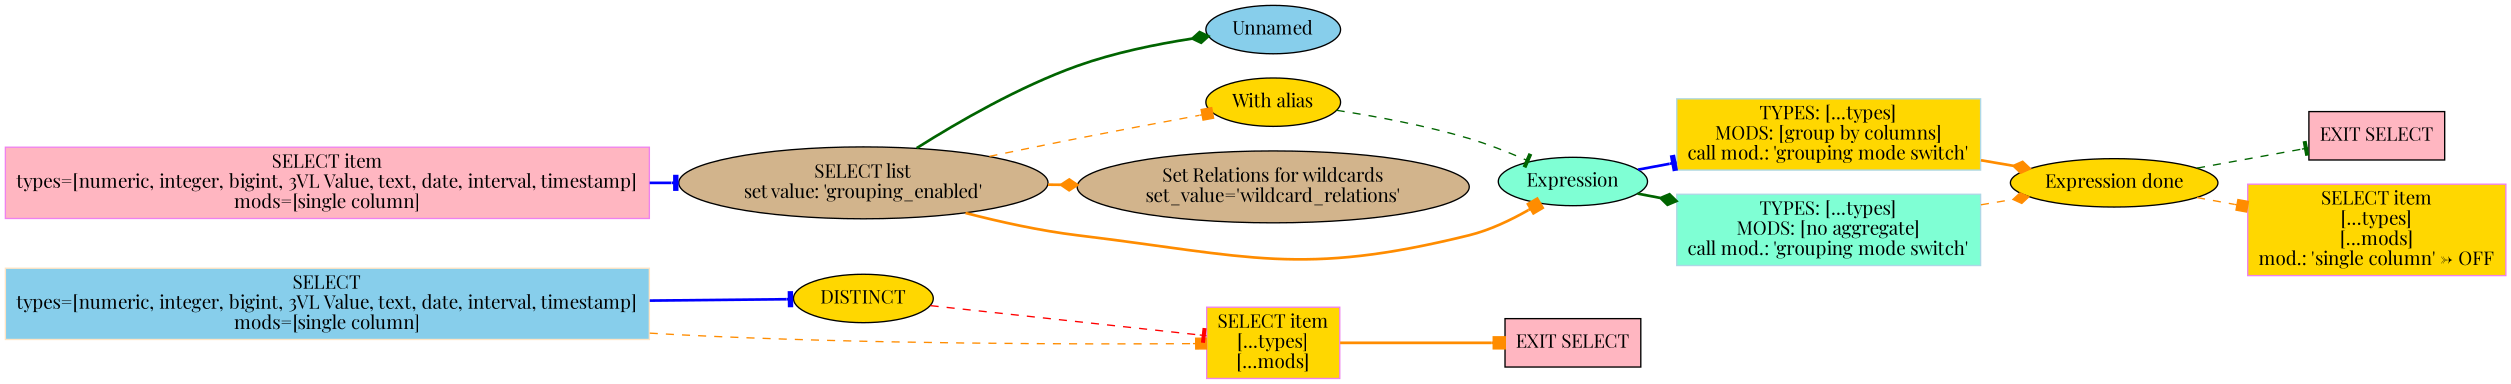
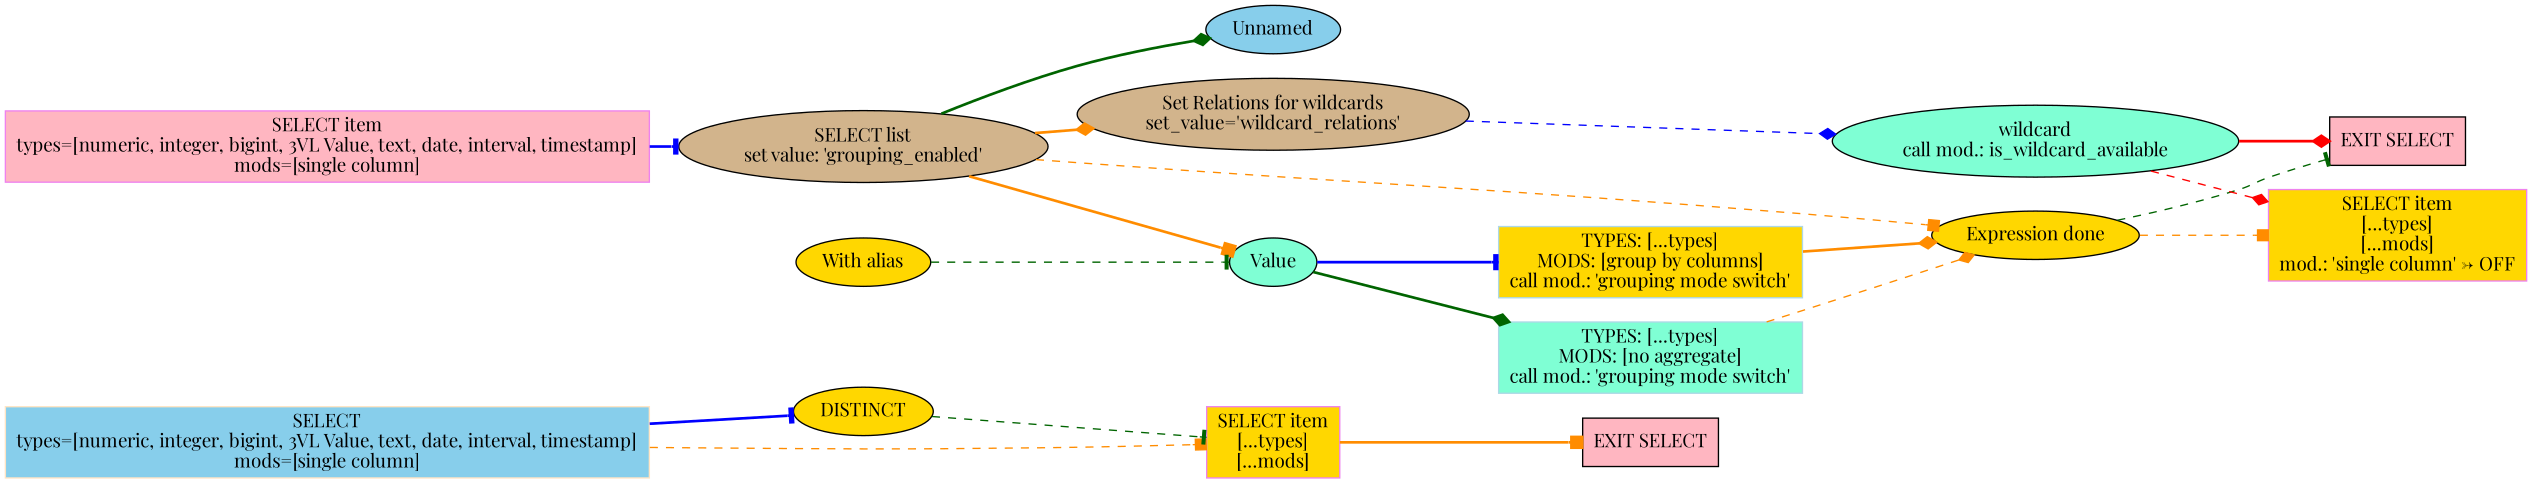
(1094, 135) -> (1481, 190)
none -> (2035, 141)
(1573, 181) -> (1273, 262)
(1065, 320) -> (1066, 427)
